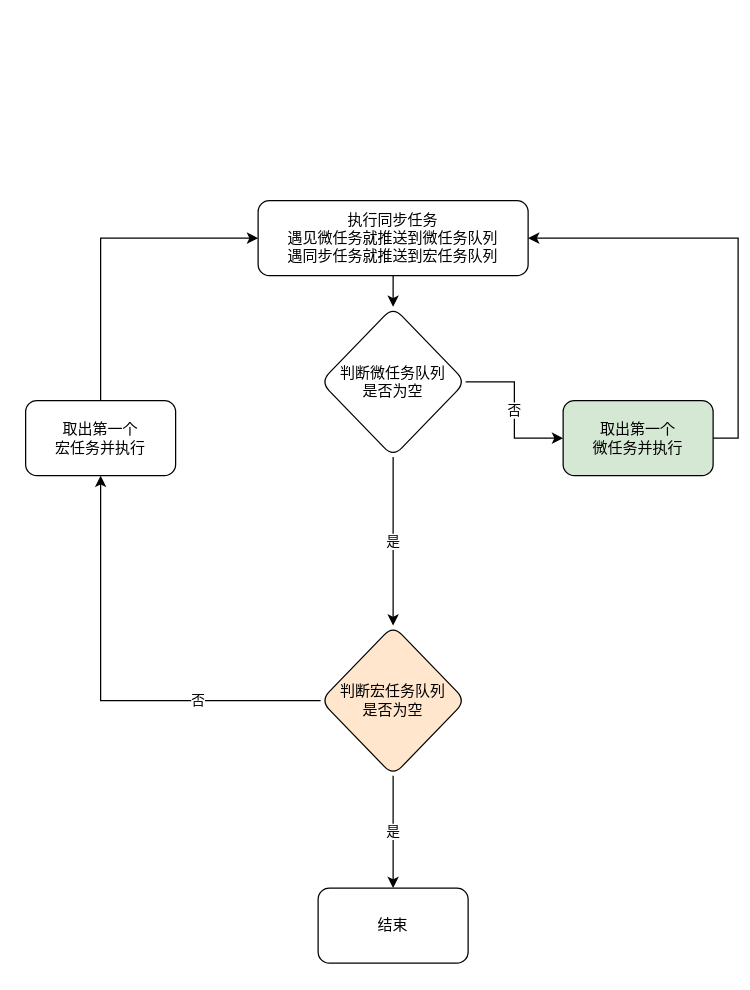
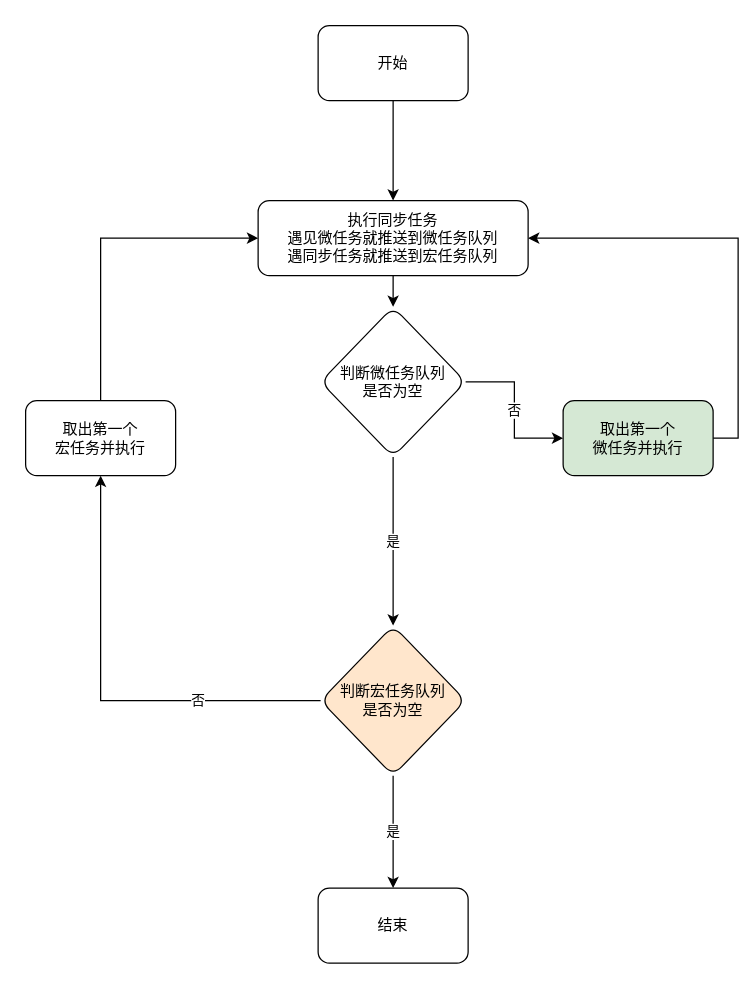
none -> (393, 63)
none -> (393, 147)
